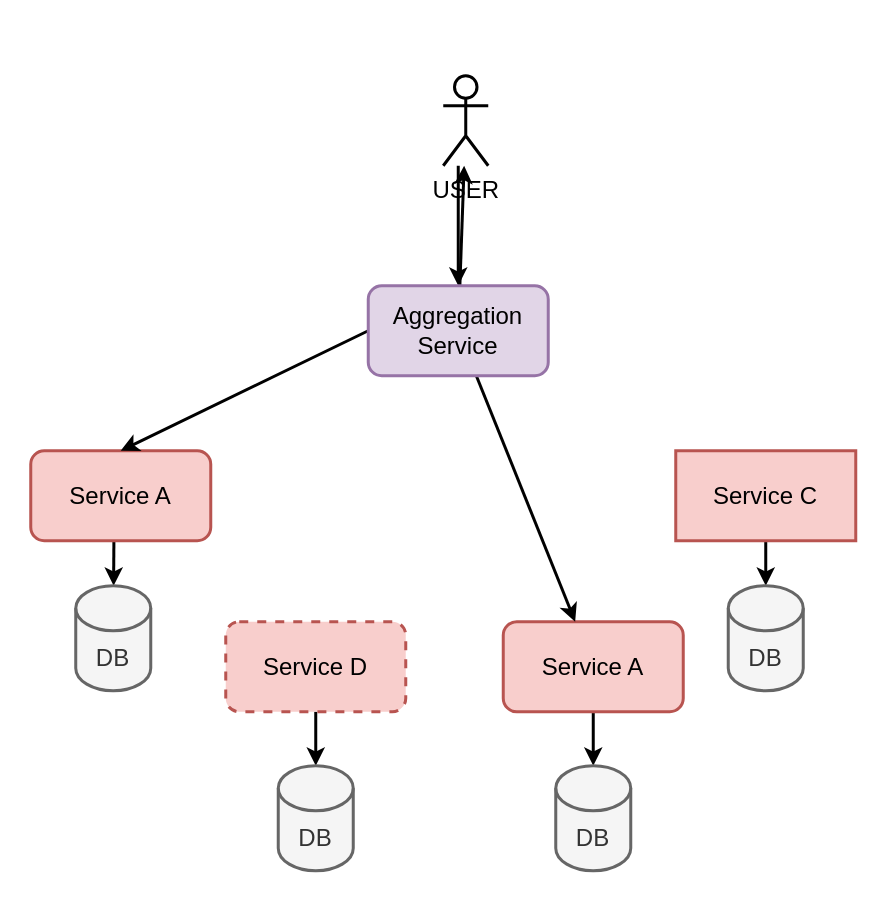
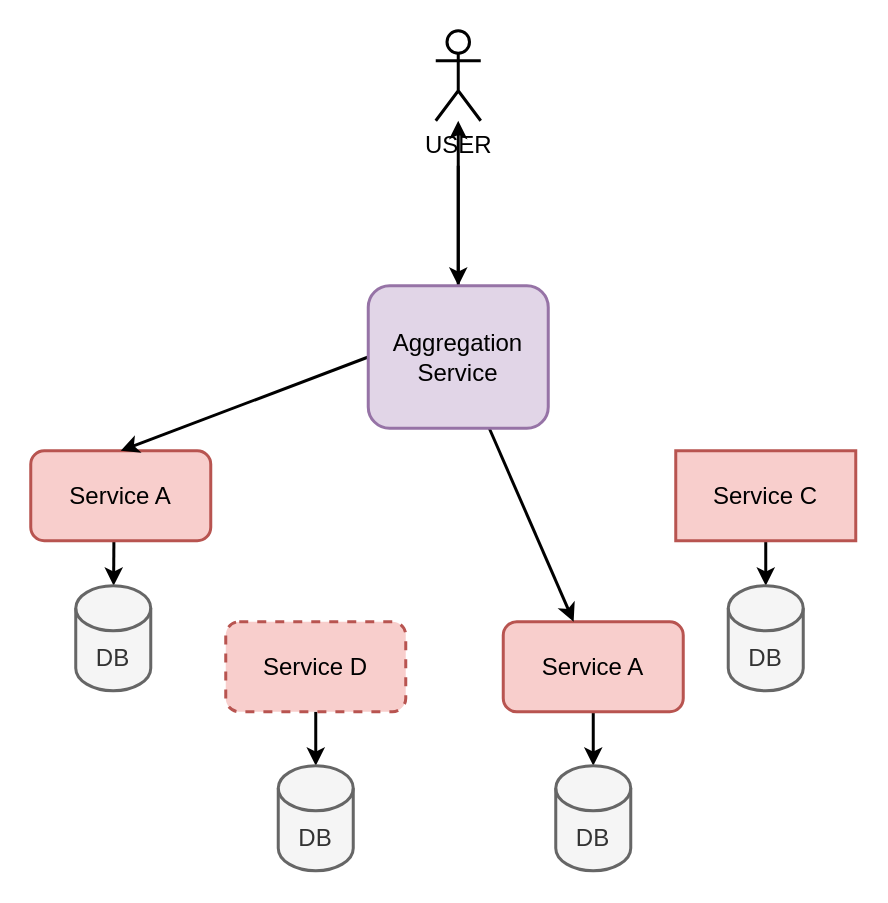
(466, 121) -> (458, 76)
(458, 331) -> (458, 357)
